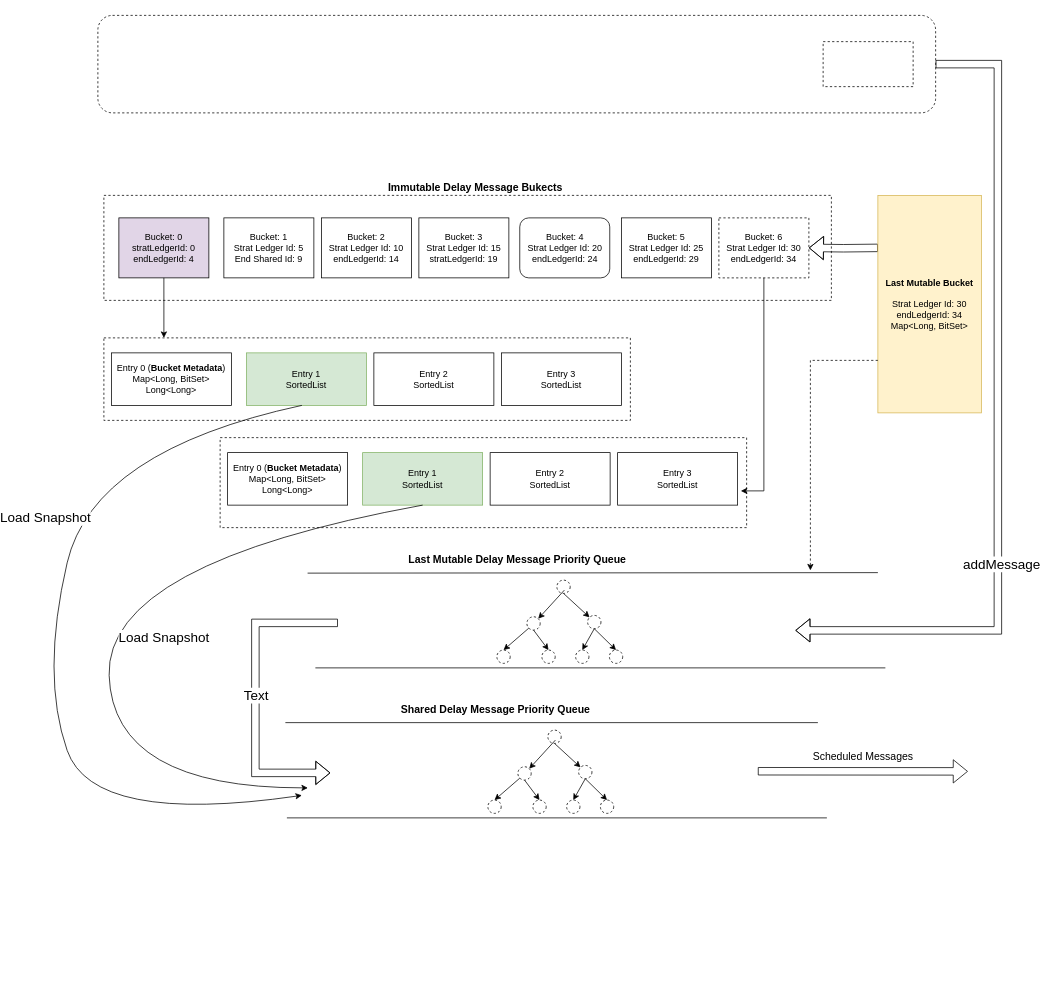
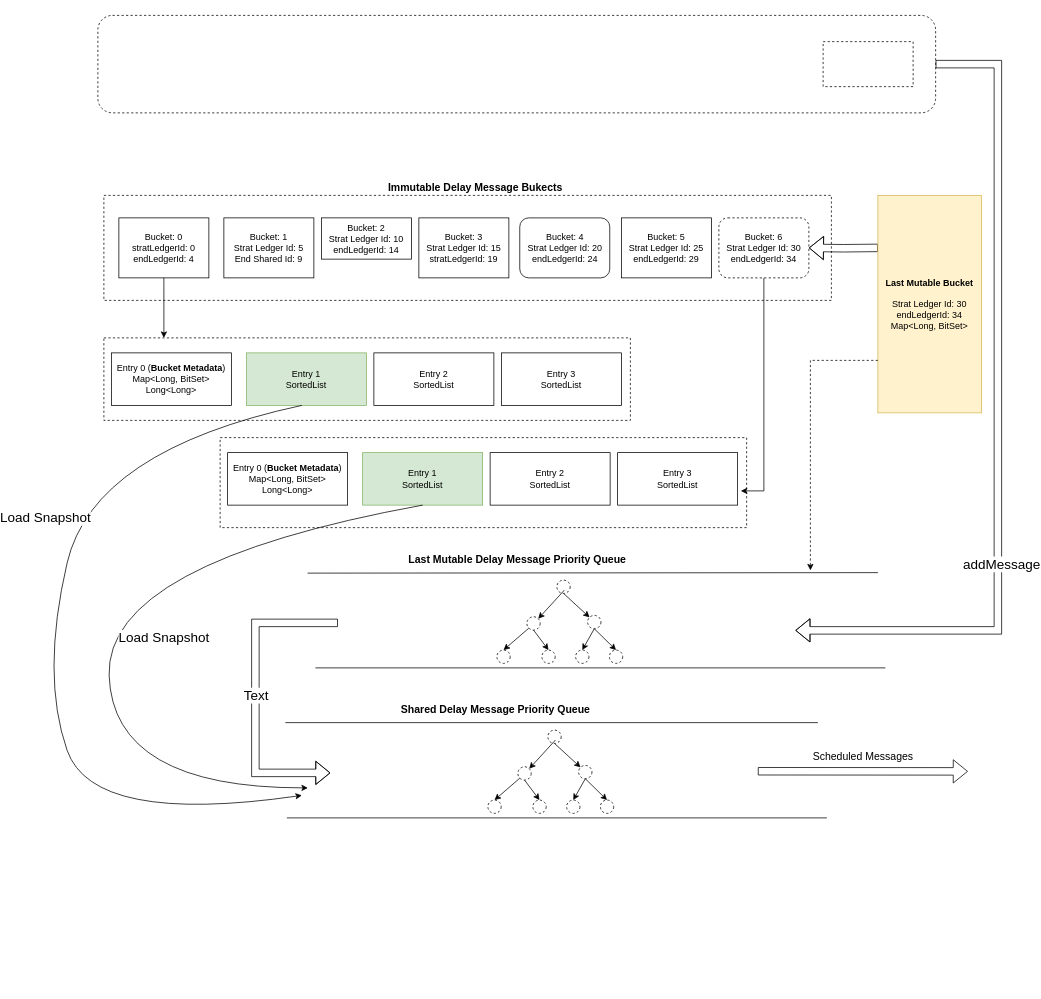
(164, 248) -> (164, 248)
(366, 248) -> (366, 239)
(764, 248) -> (764, 248)
